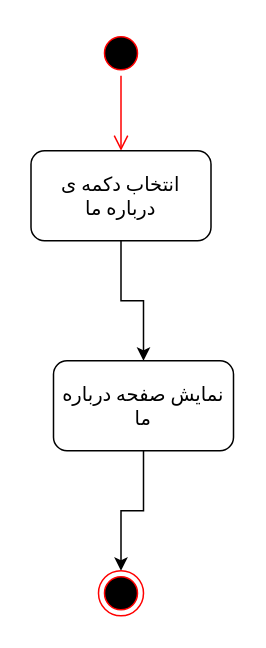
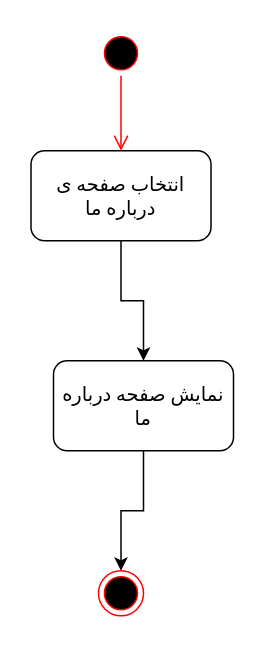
(121, 196) -> (121, 196)
